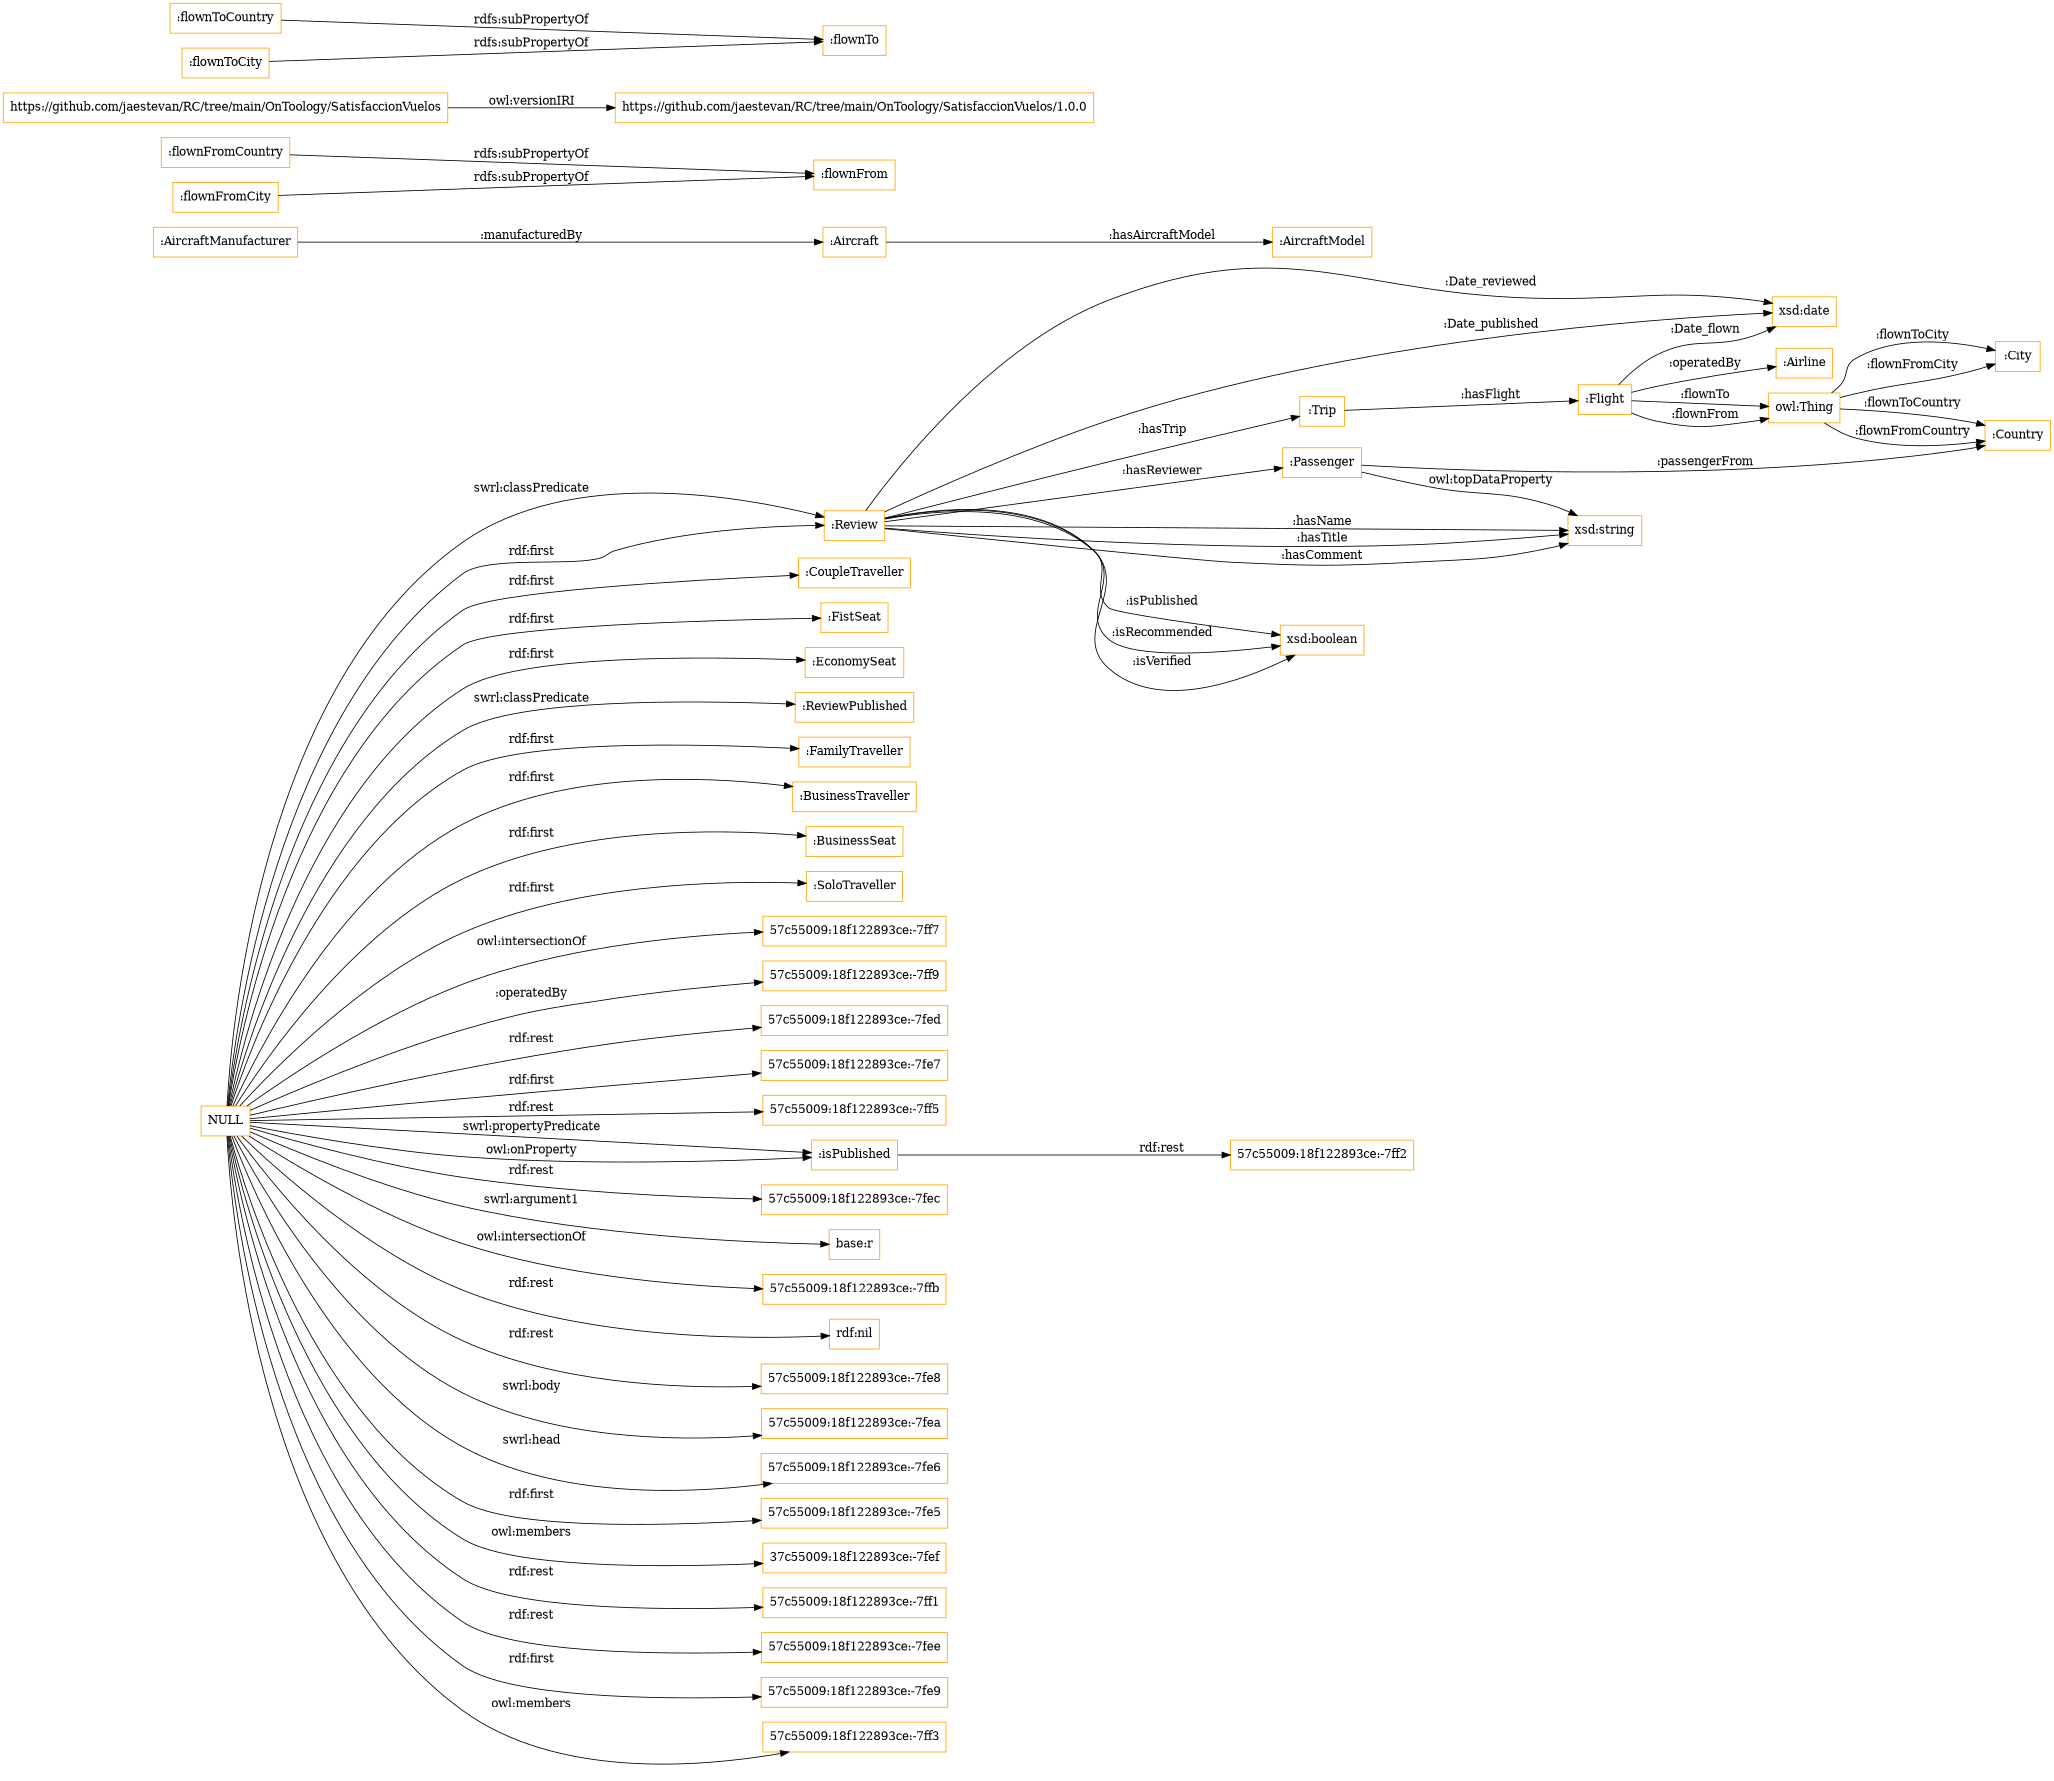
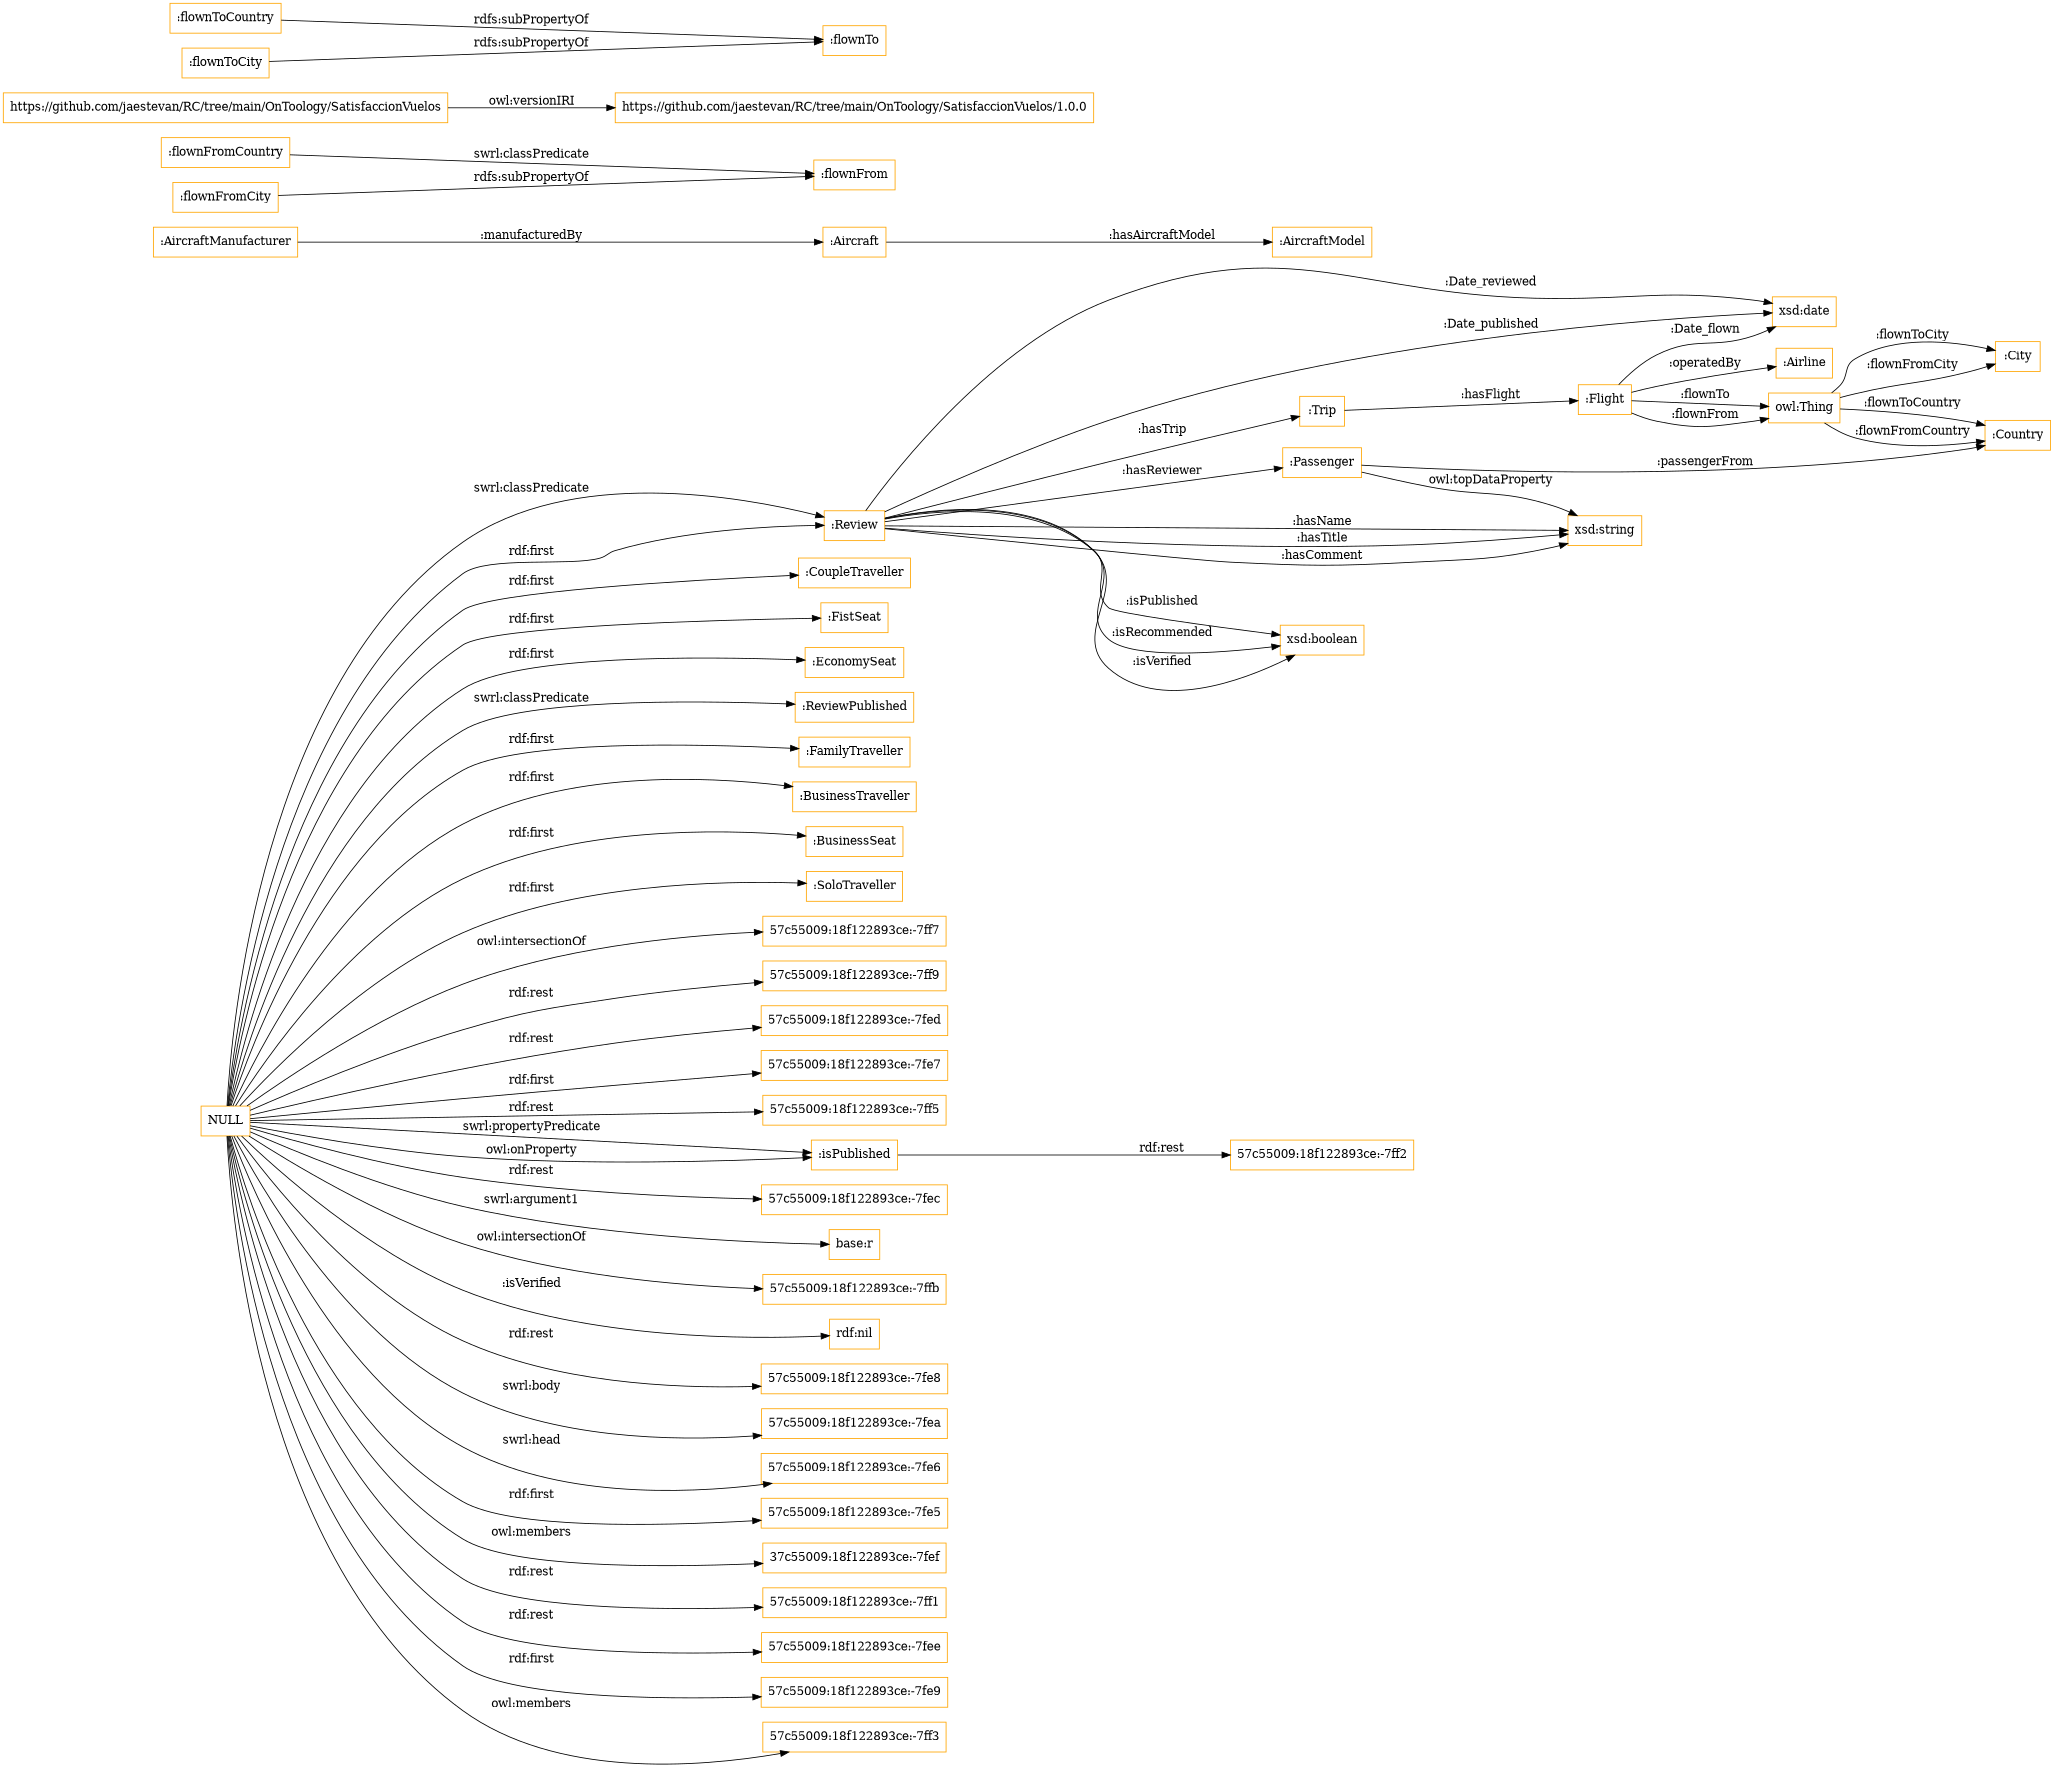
(531, 155) -> (531, 155)
(531, 994) -> (531, 994)
(531, 1284) -> (531, 1284)
